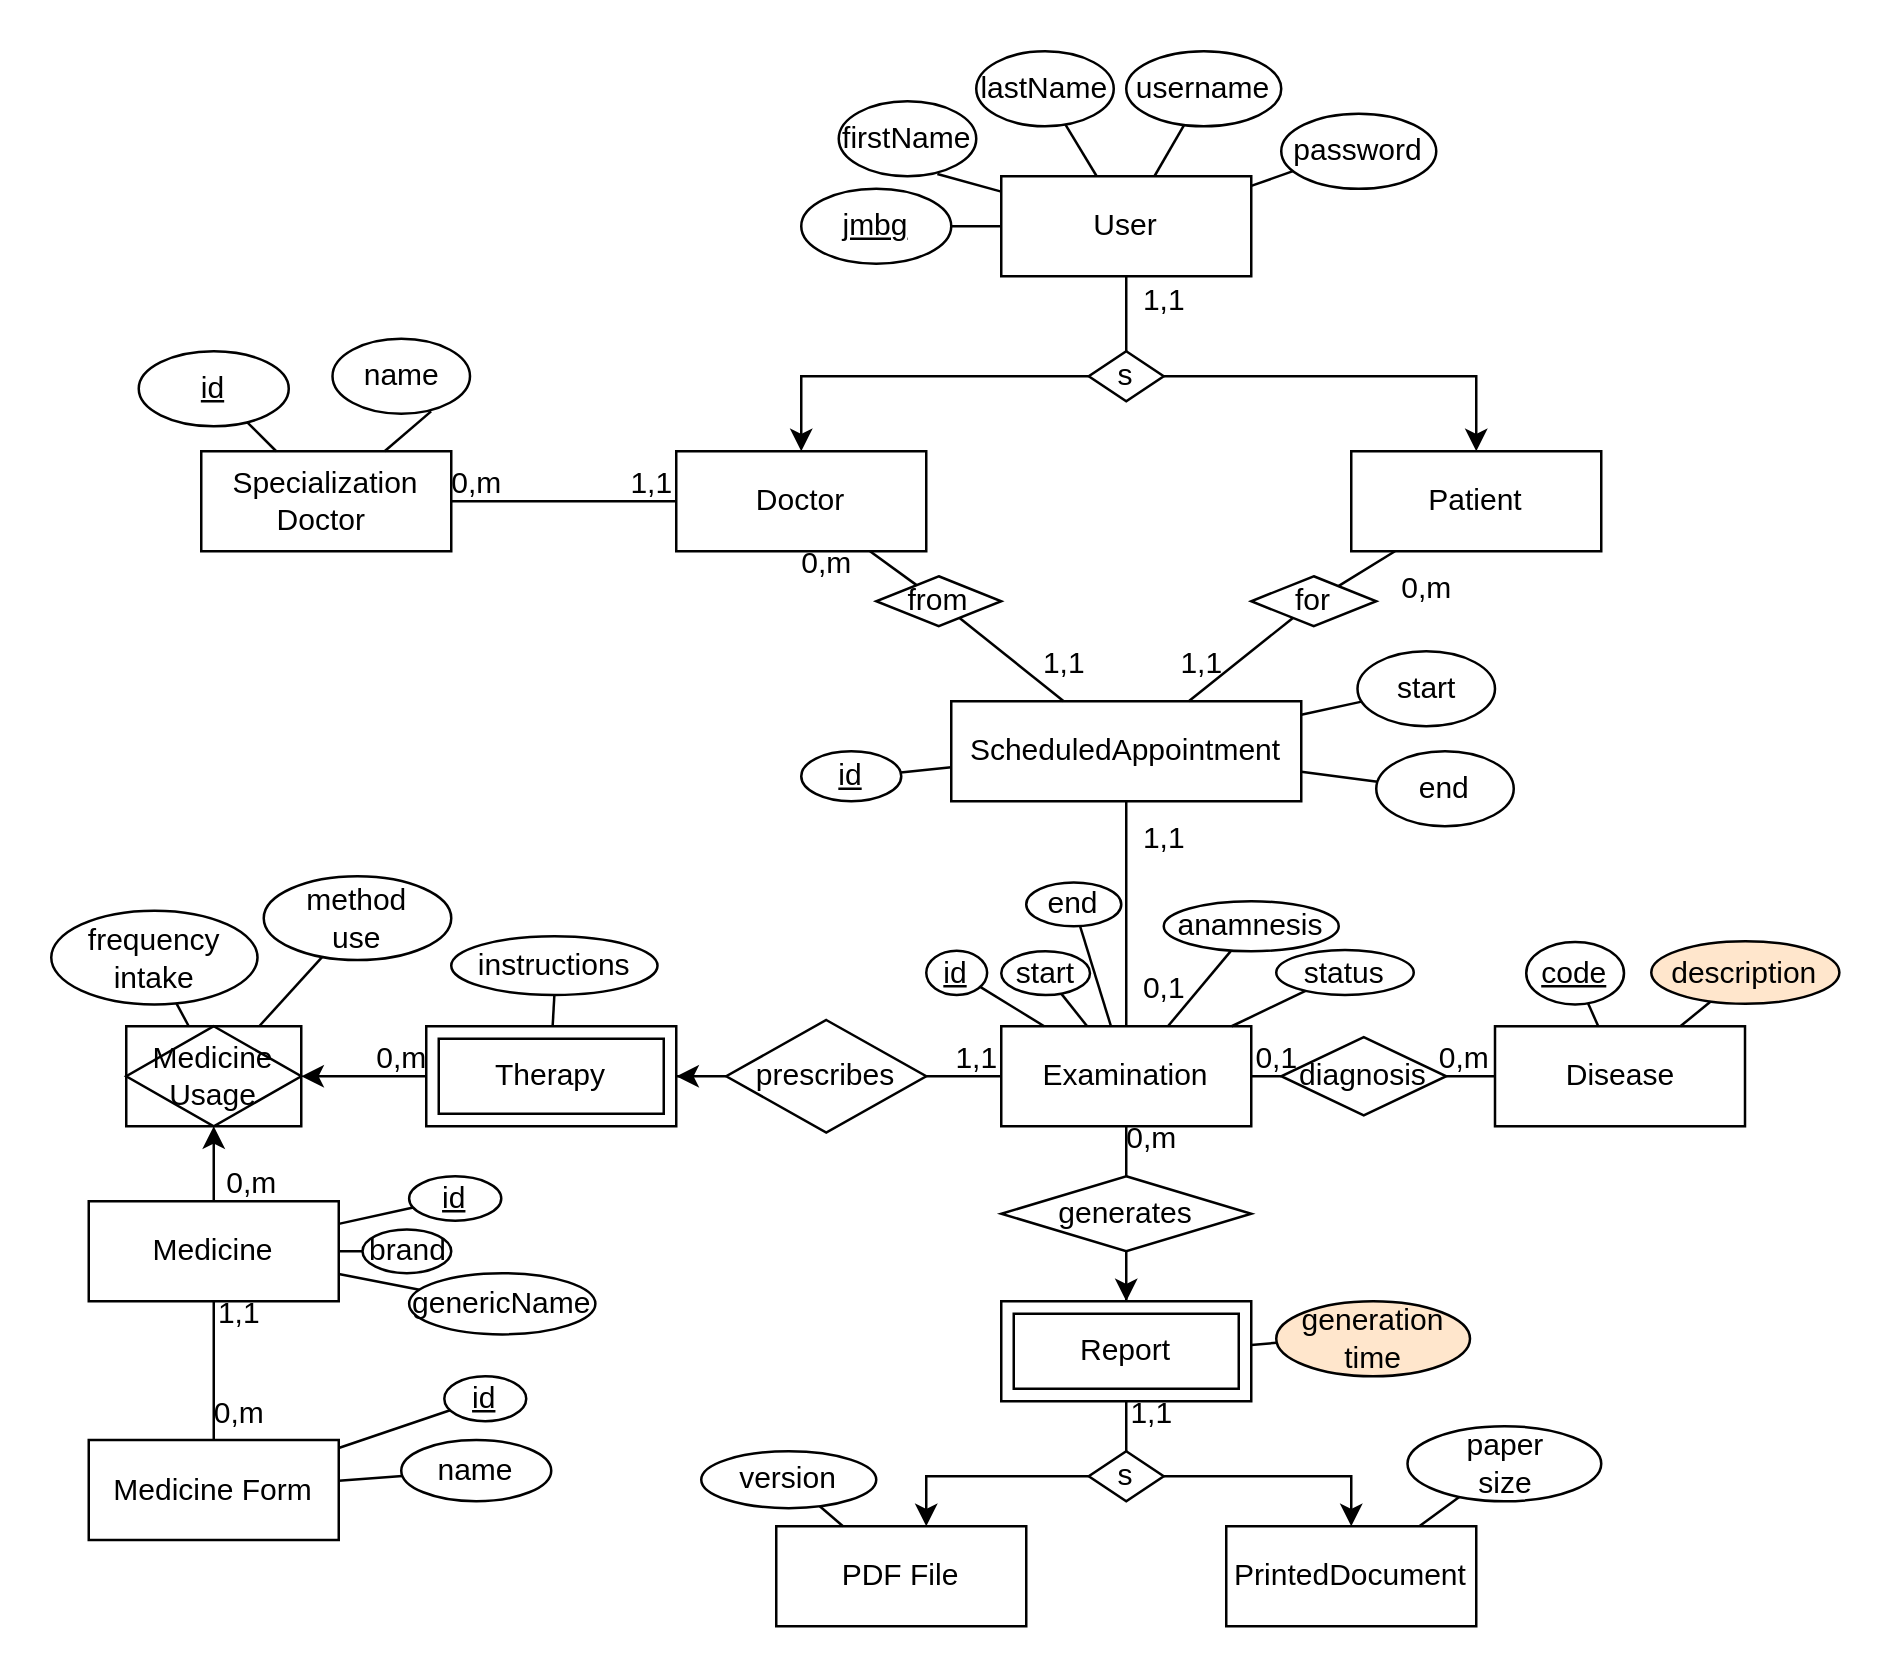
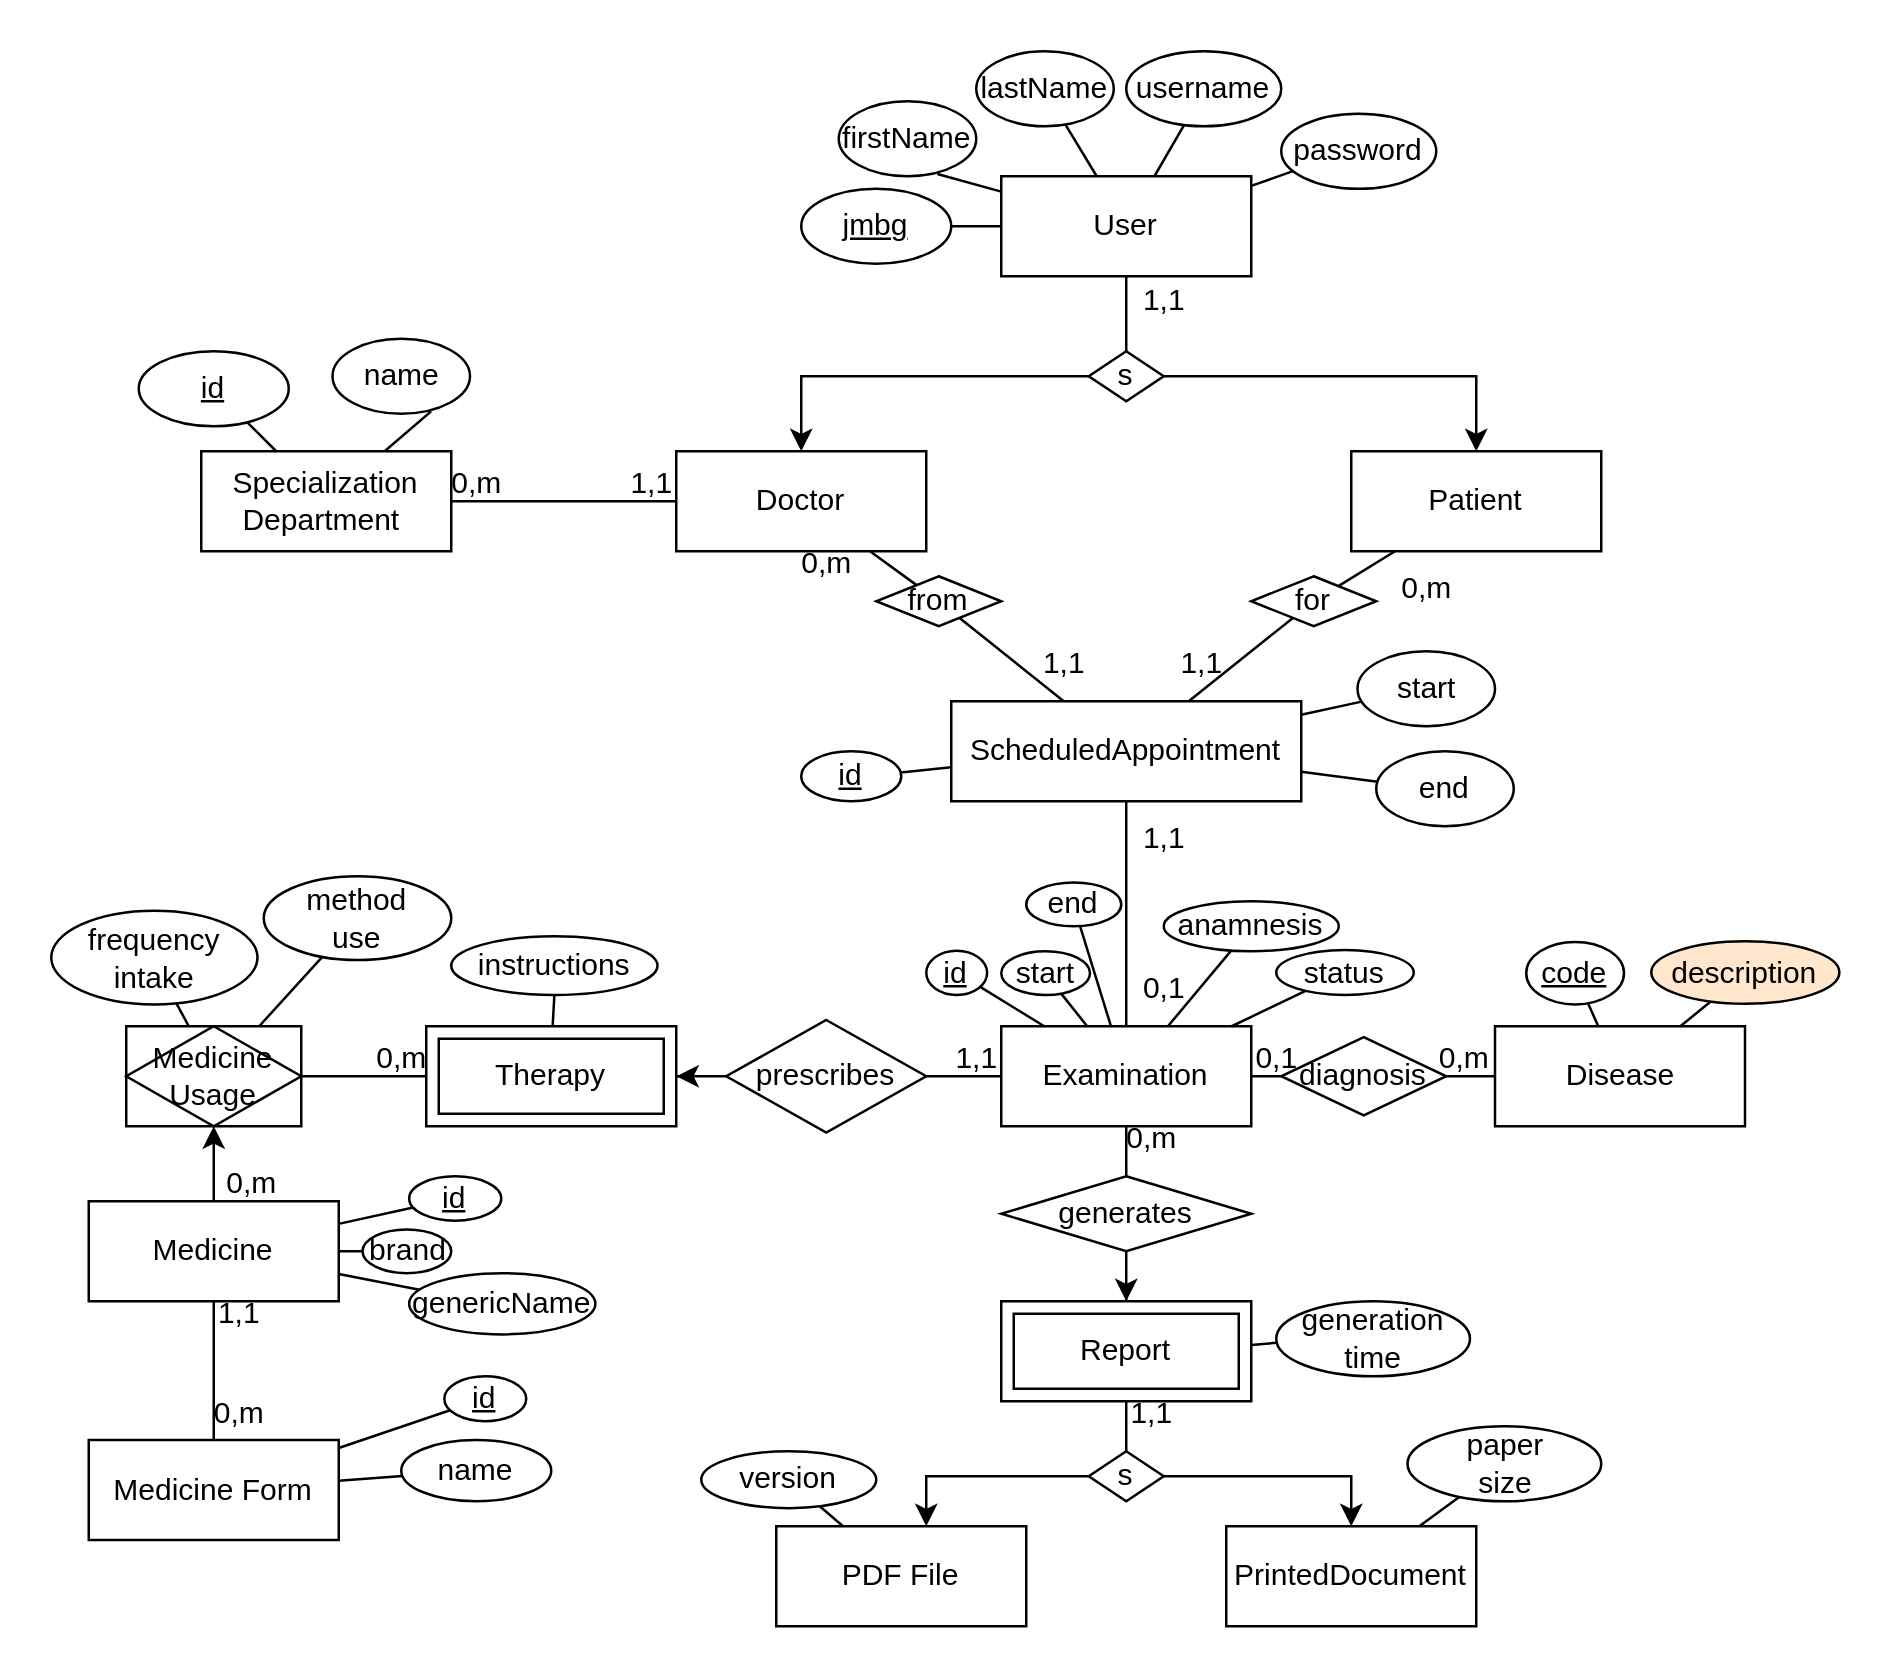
(326, 501) -> (326, 501)
(319, 1076) -> (312, 1076)
(1373, 1339) -> (1373, 1339)
